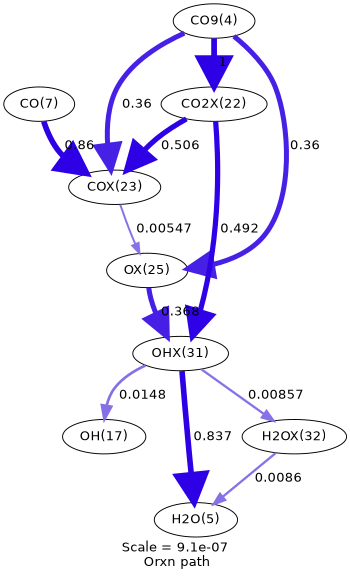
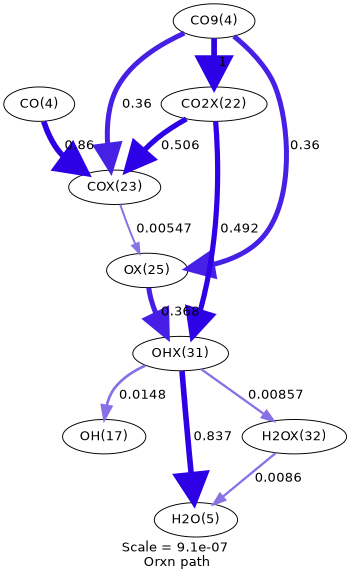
(39, 104) -> (39, 104)
